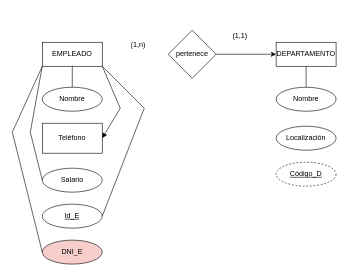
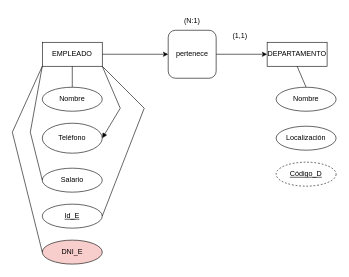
none -> (192, 21)
(138, 45) -> none
none -> (162, 54)
(192, 54) -> (192, 54)
(306, 54) -> (297, 54)
(72, 138) -> (72, 138)
